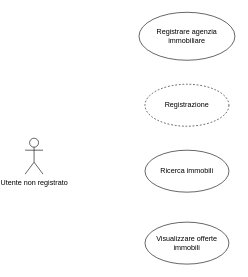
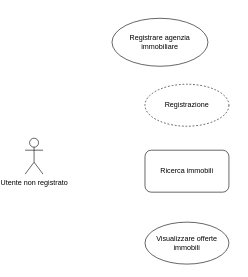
(187, 36) -> (160, 42)
(187, 171) -> (187, 171)
